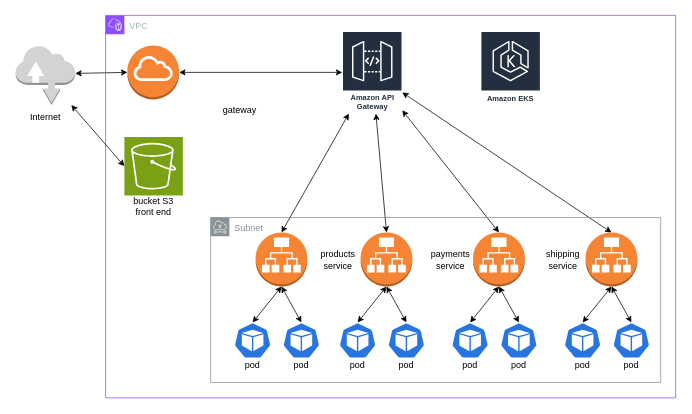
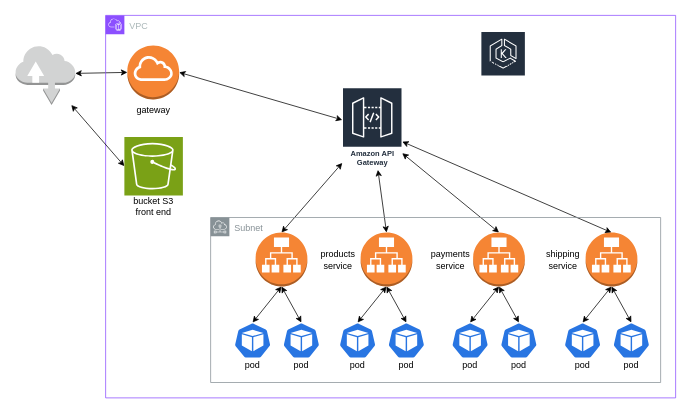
(510, 69) -> (503, 56)
(372, 72) -> (372, 129)
(240, 111) -> (153, 111)
(45, 117) -> none
